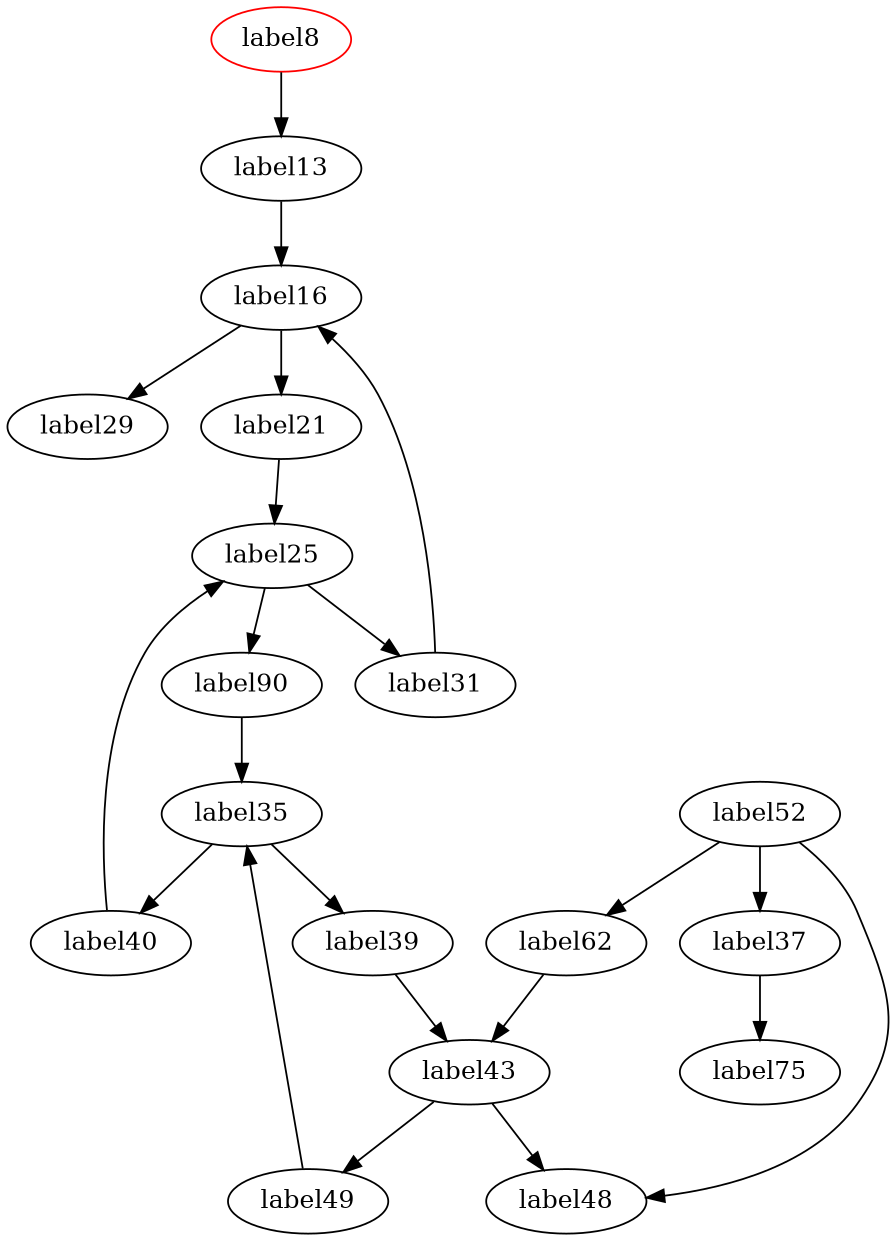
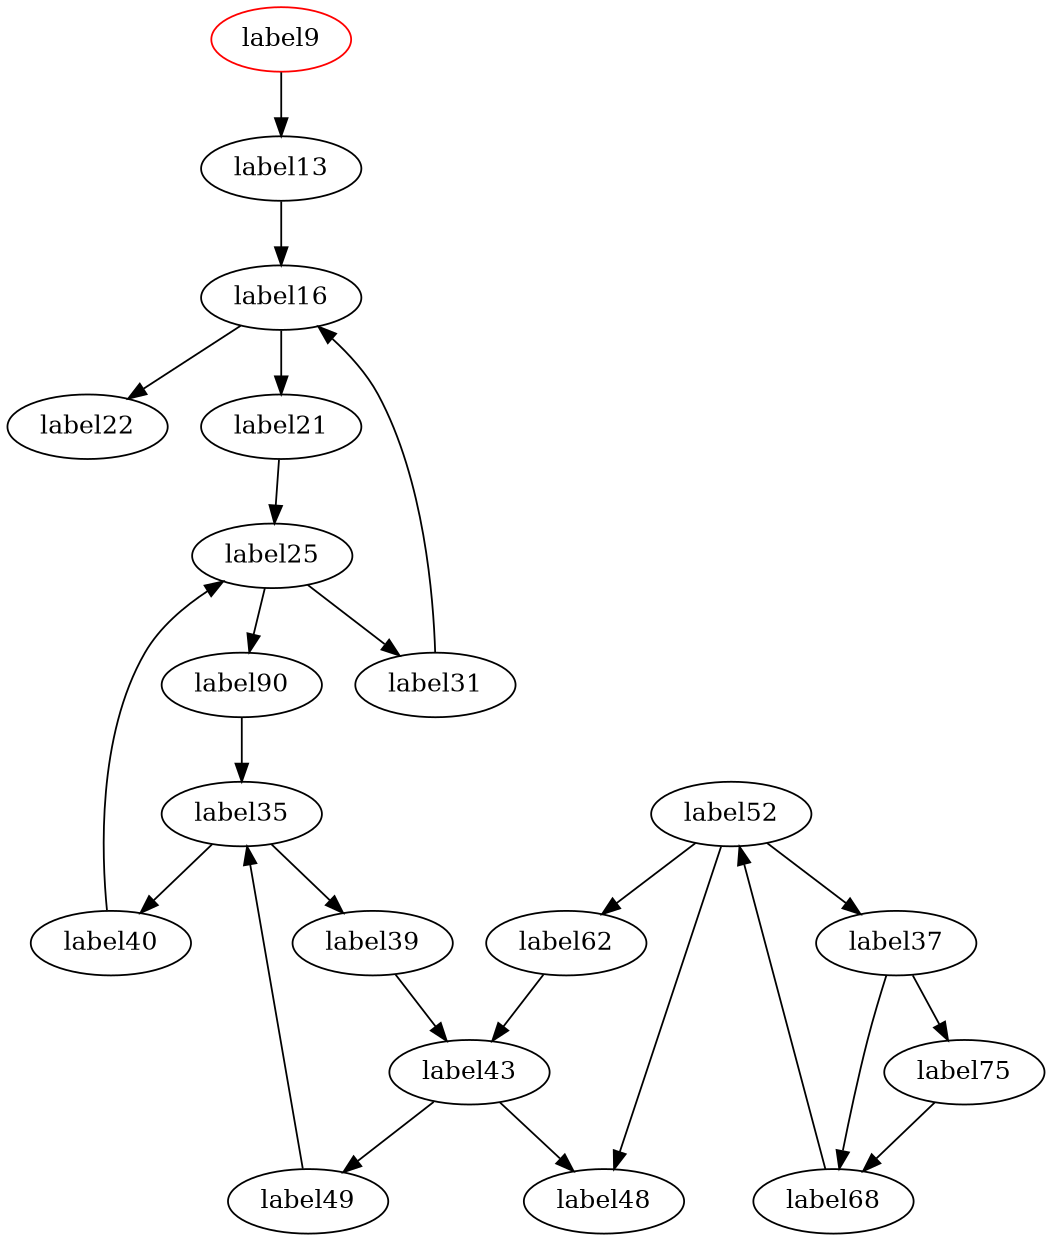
(281, 39) -> (281, 39)
(88, 427) -> (88, 427)
none -> (834, 1201)
